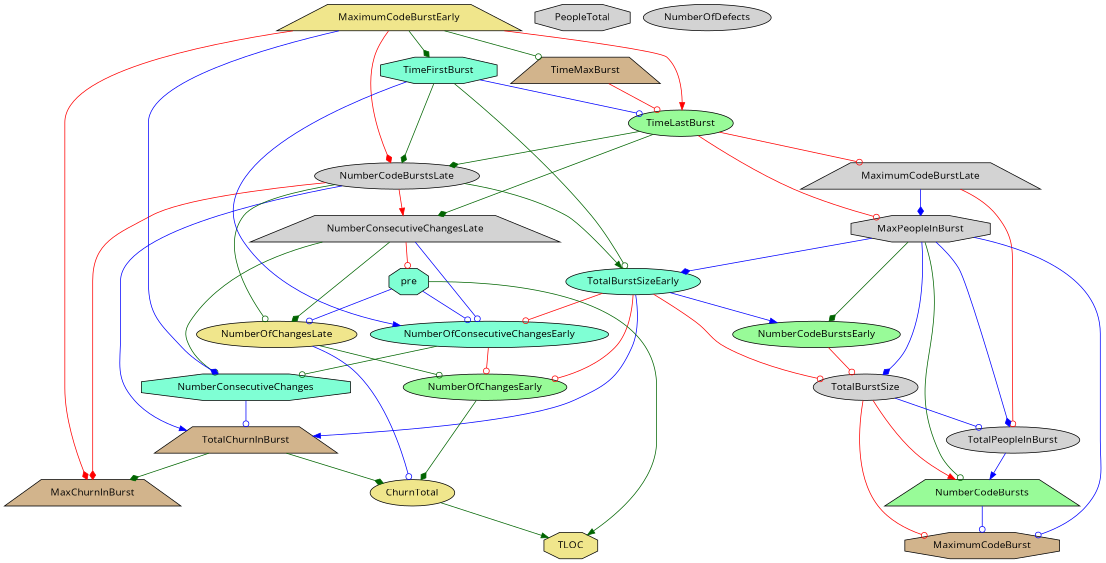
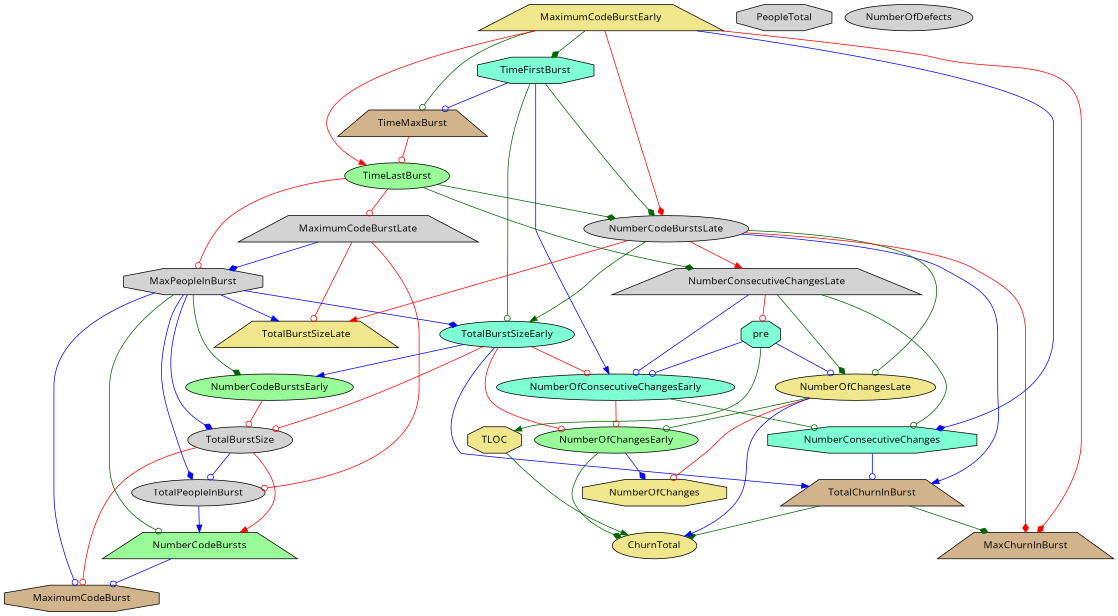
(558, 96) -> (478, 95)
none -> (306, 334)
(376, 398) -> (747, 463)
none -> (655, 493)
(491, 519) -> (559, 499)
